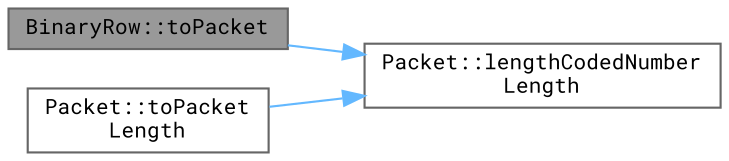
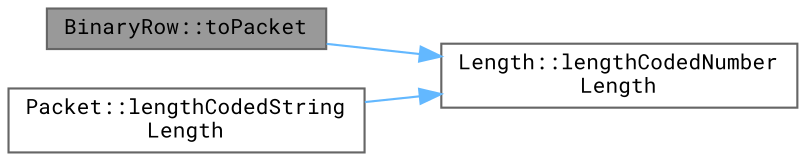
(543, 76) -> (619, 76)
(148, 120) -> (187, 120)
